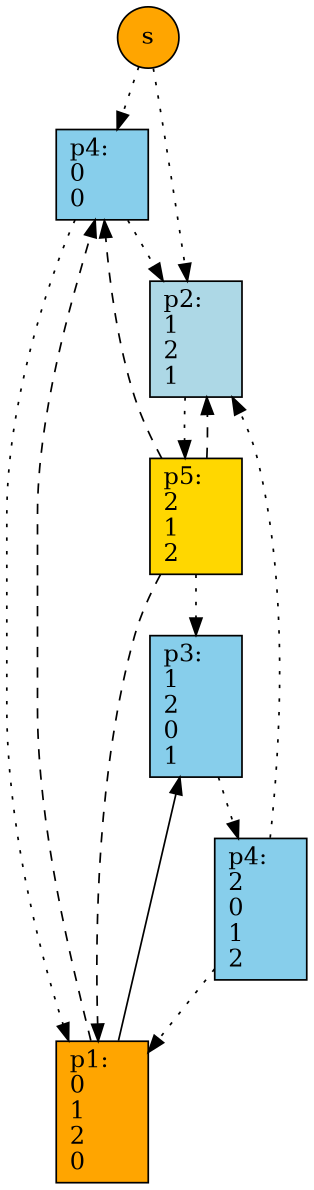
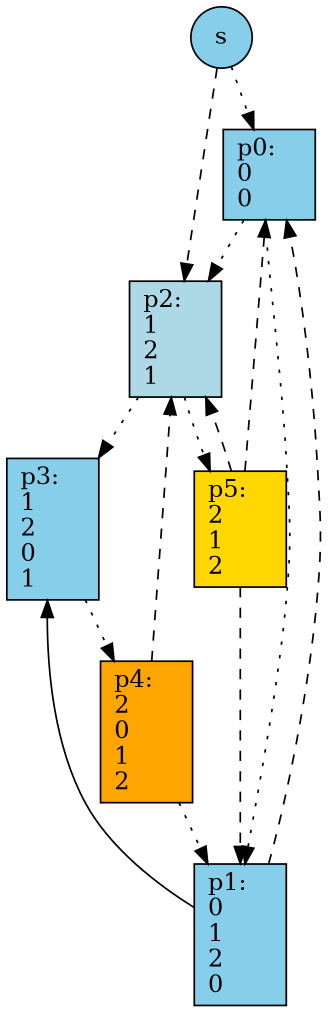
(148, 37) -> (222, 37)
(169, 166) -> (202, 166)
(102, 175) -> (269, 175)
(196, 596) -> (123, 421)
(279, 623) -> (161, 538)
(261, 909) -> (147, 732)
(102, 1112) -> (240, 935)
